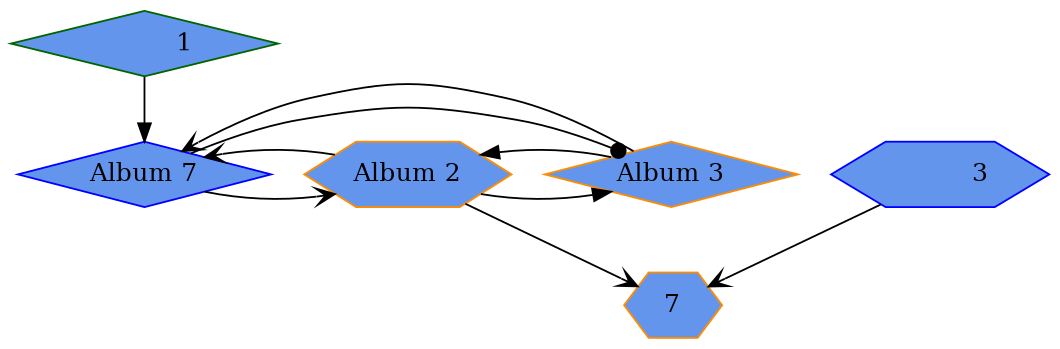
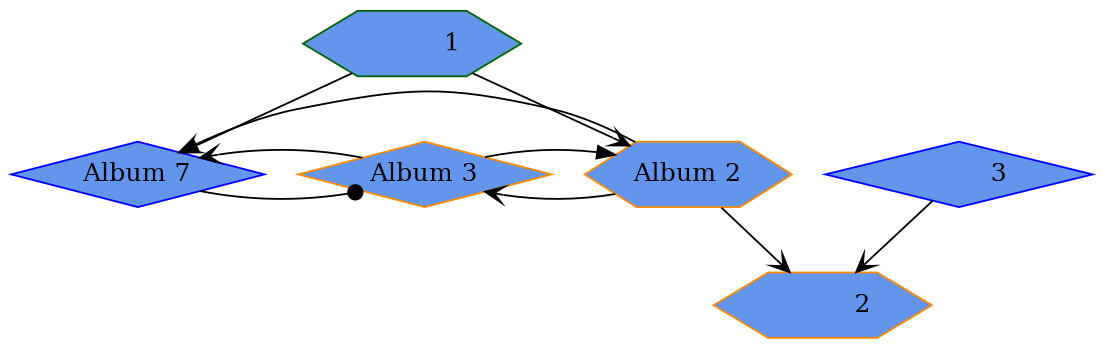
(144, 44) -> (412, 44)
(144, 100) -> (302, 97)
(279, 150) -> (416, 92)
(940, 174) -> (959, 174)
(260, 199) -> (543, 106)
(537, 199) -> (559, 199)
(673, 305) -> (823, 305)
